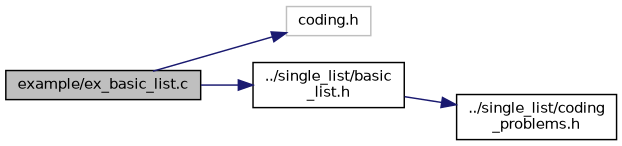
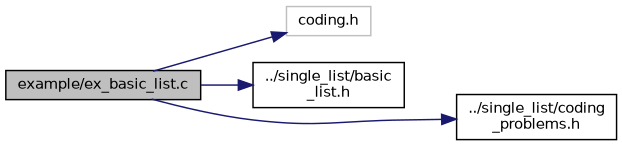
(423, 100) -> (295, 123)
